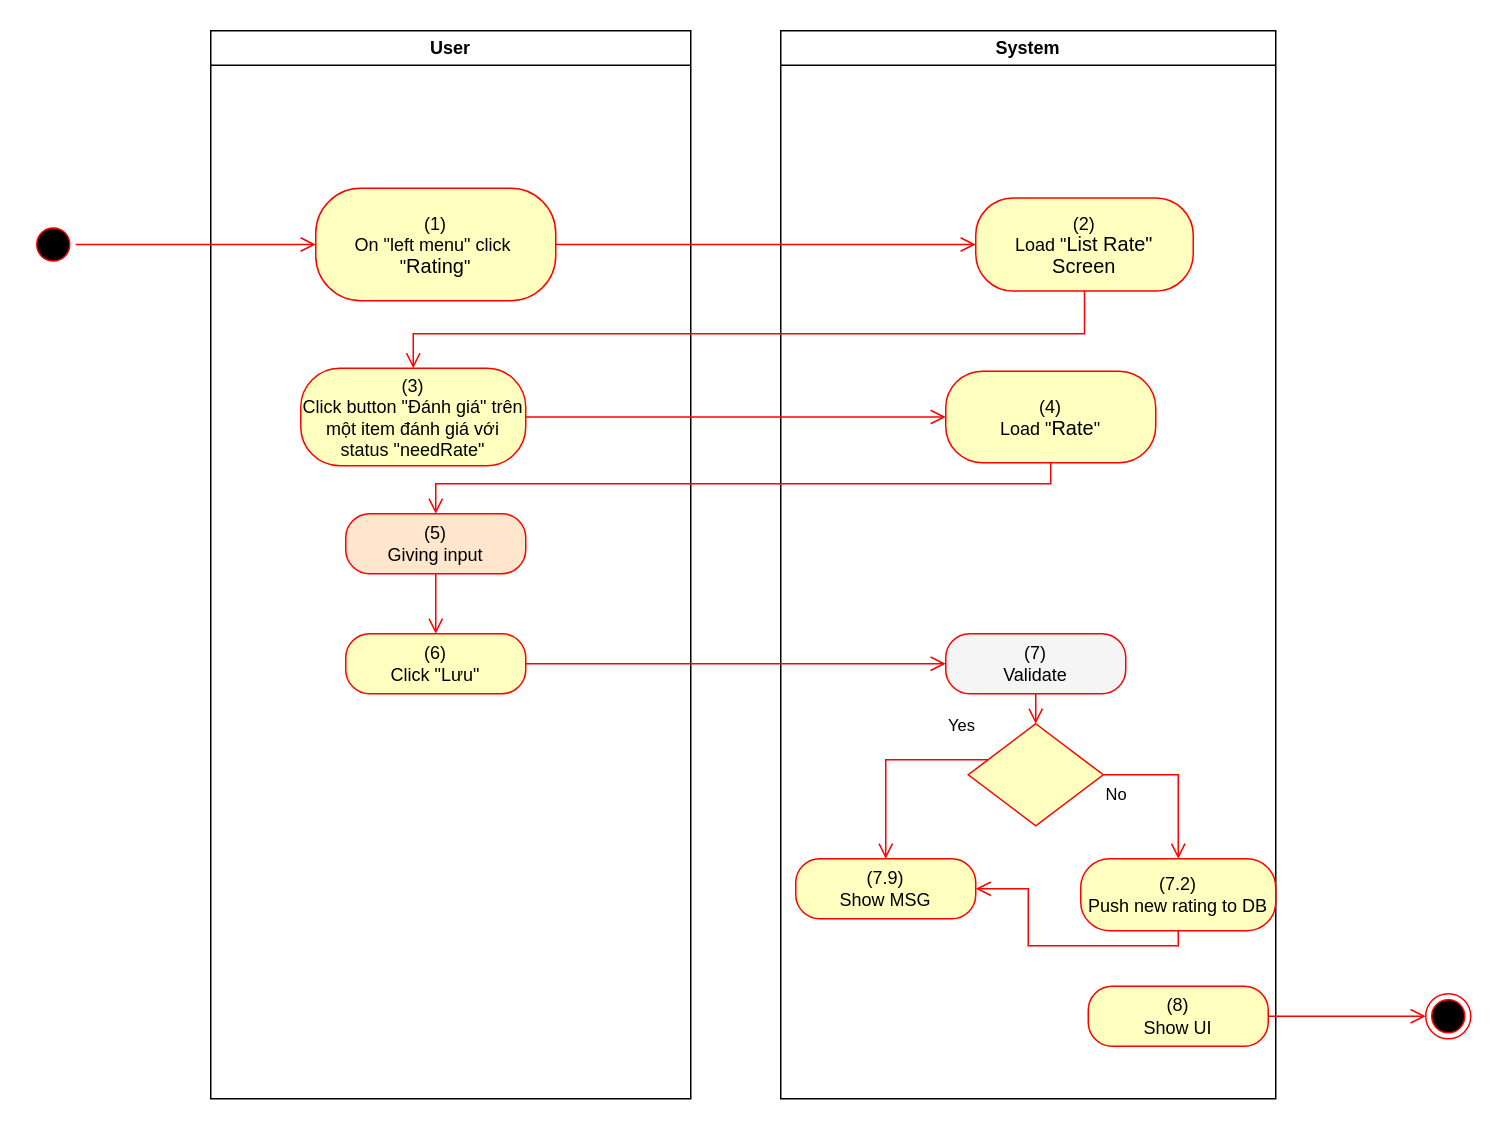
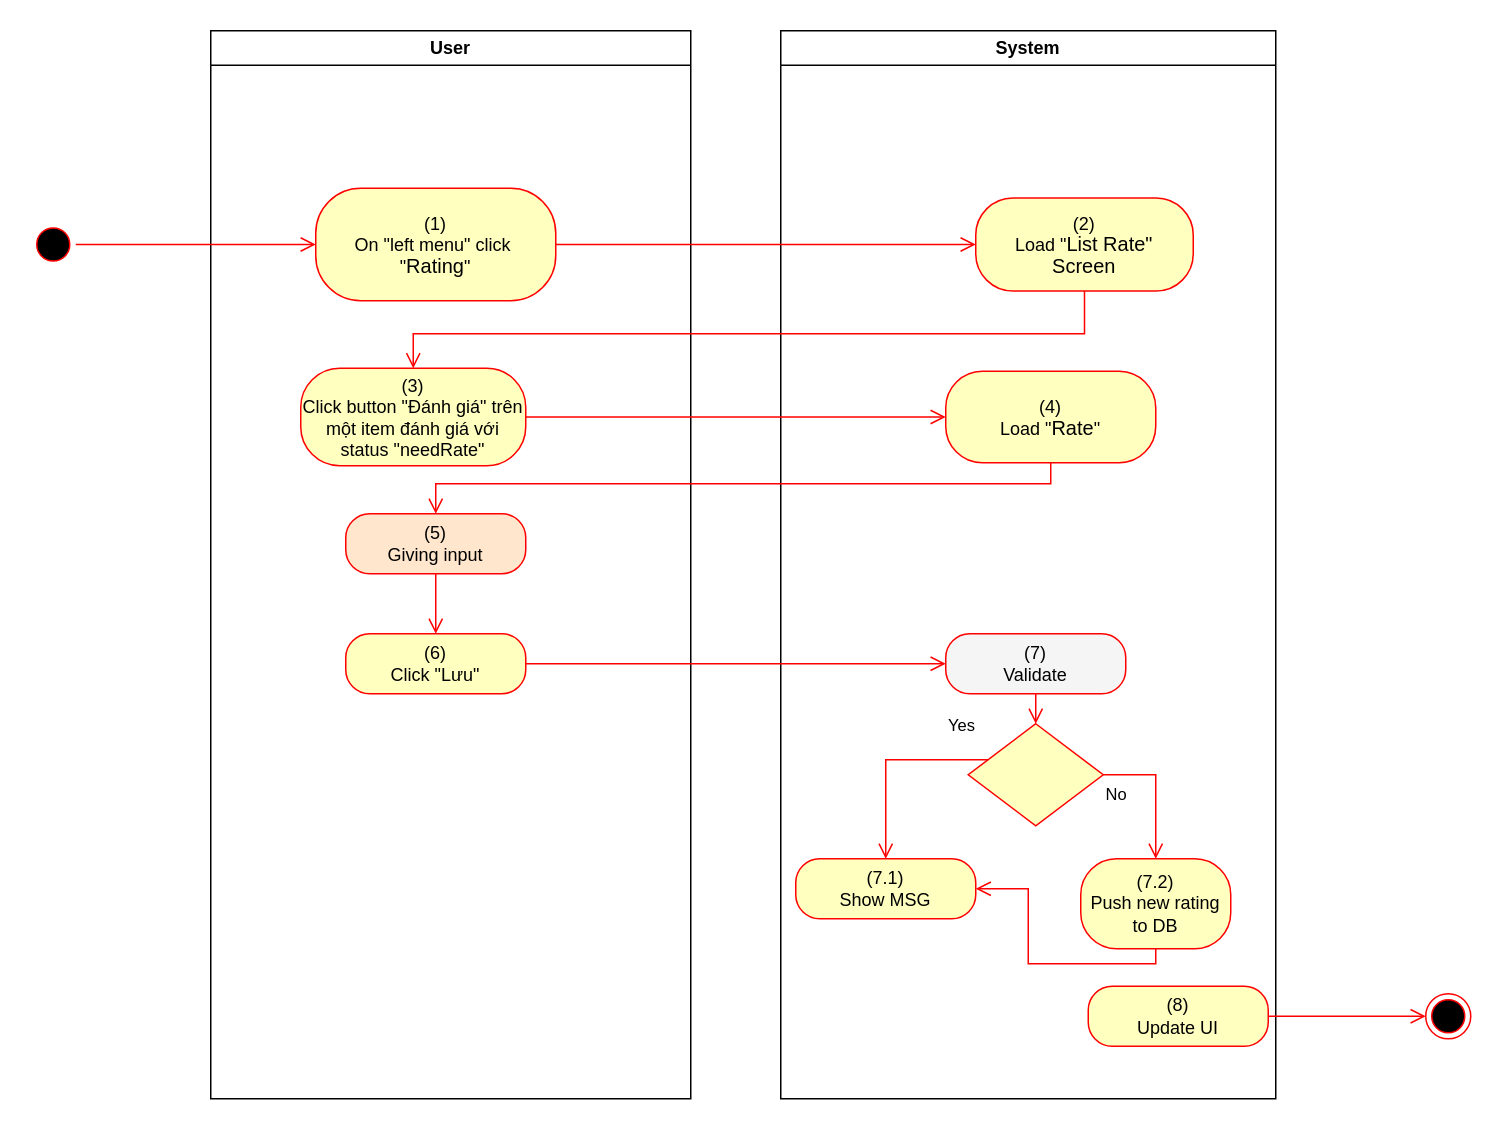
(886, 889) -> (886, 889)
(1178, 895) -> (1156, 904)
(1178, 1016) -> (1178, 1016)
